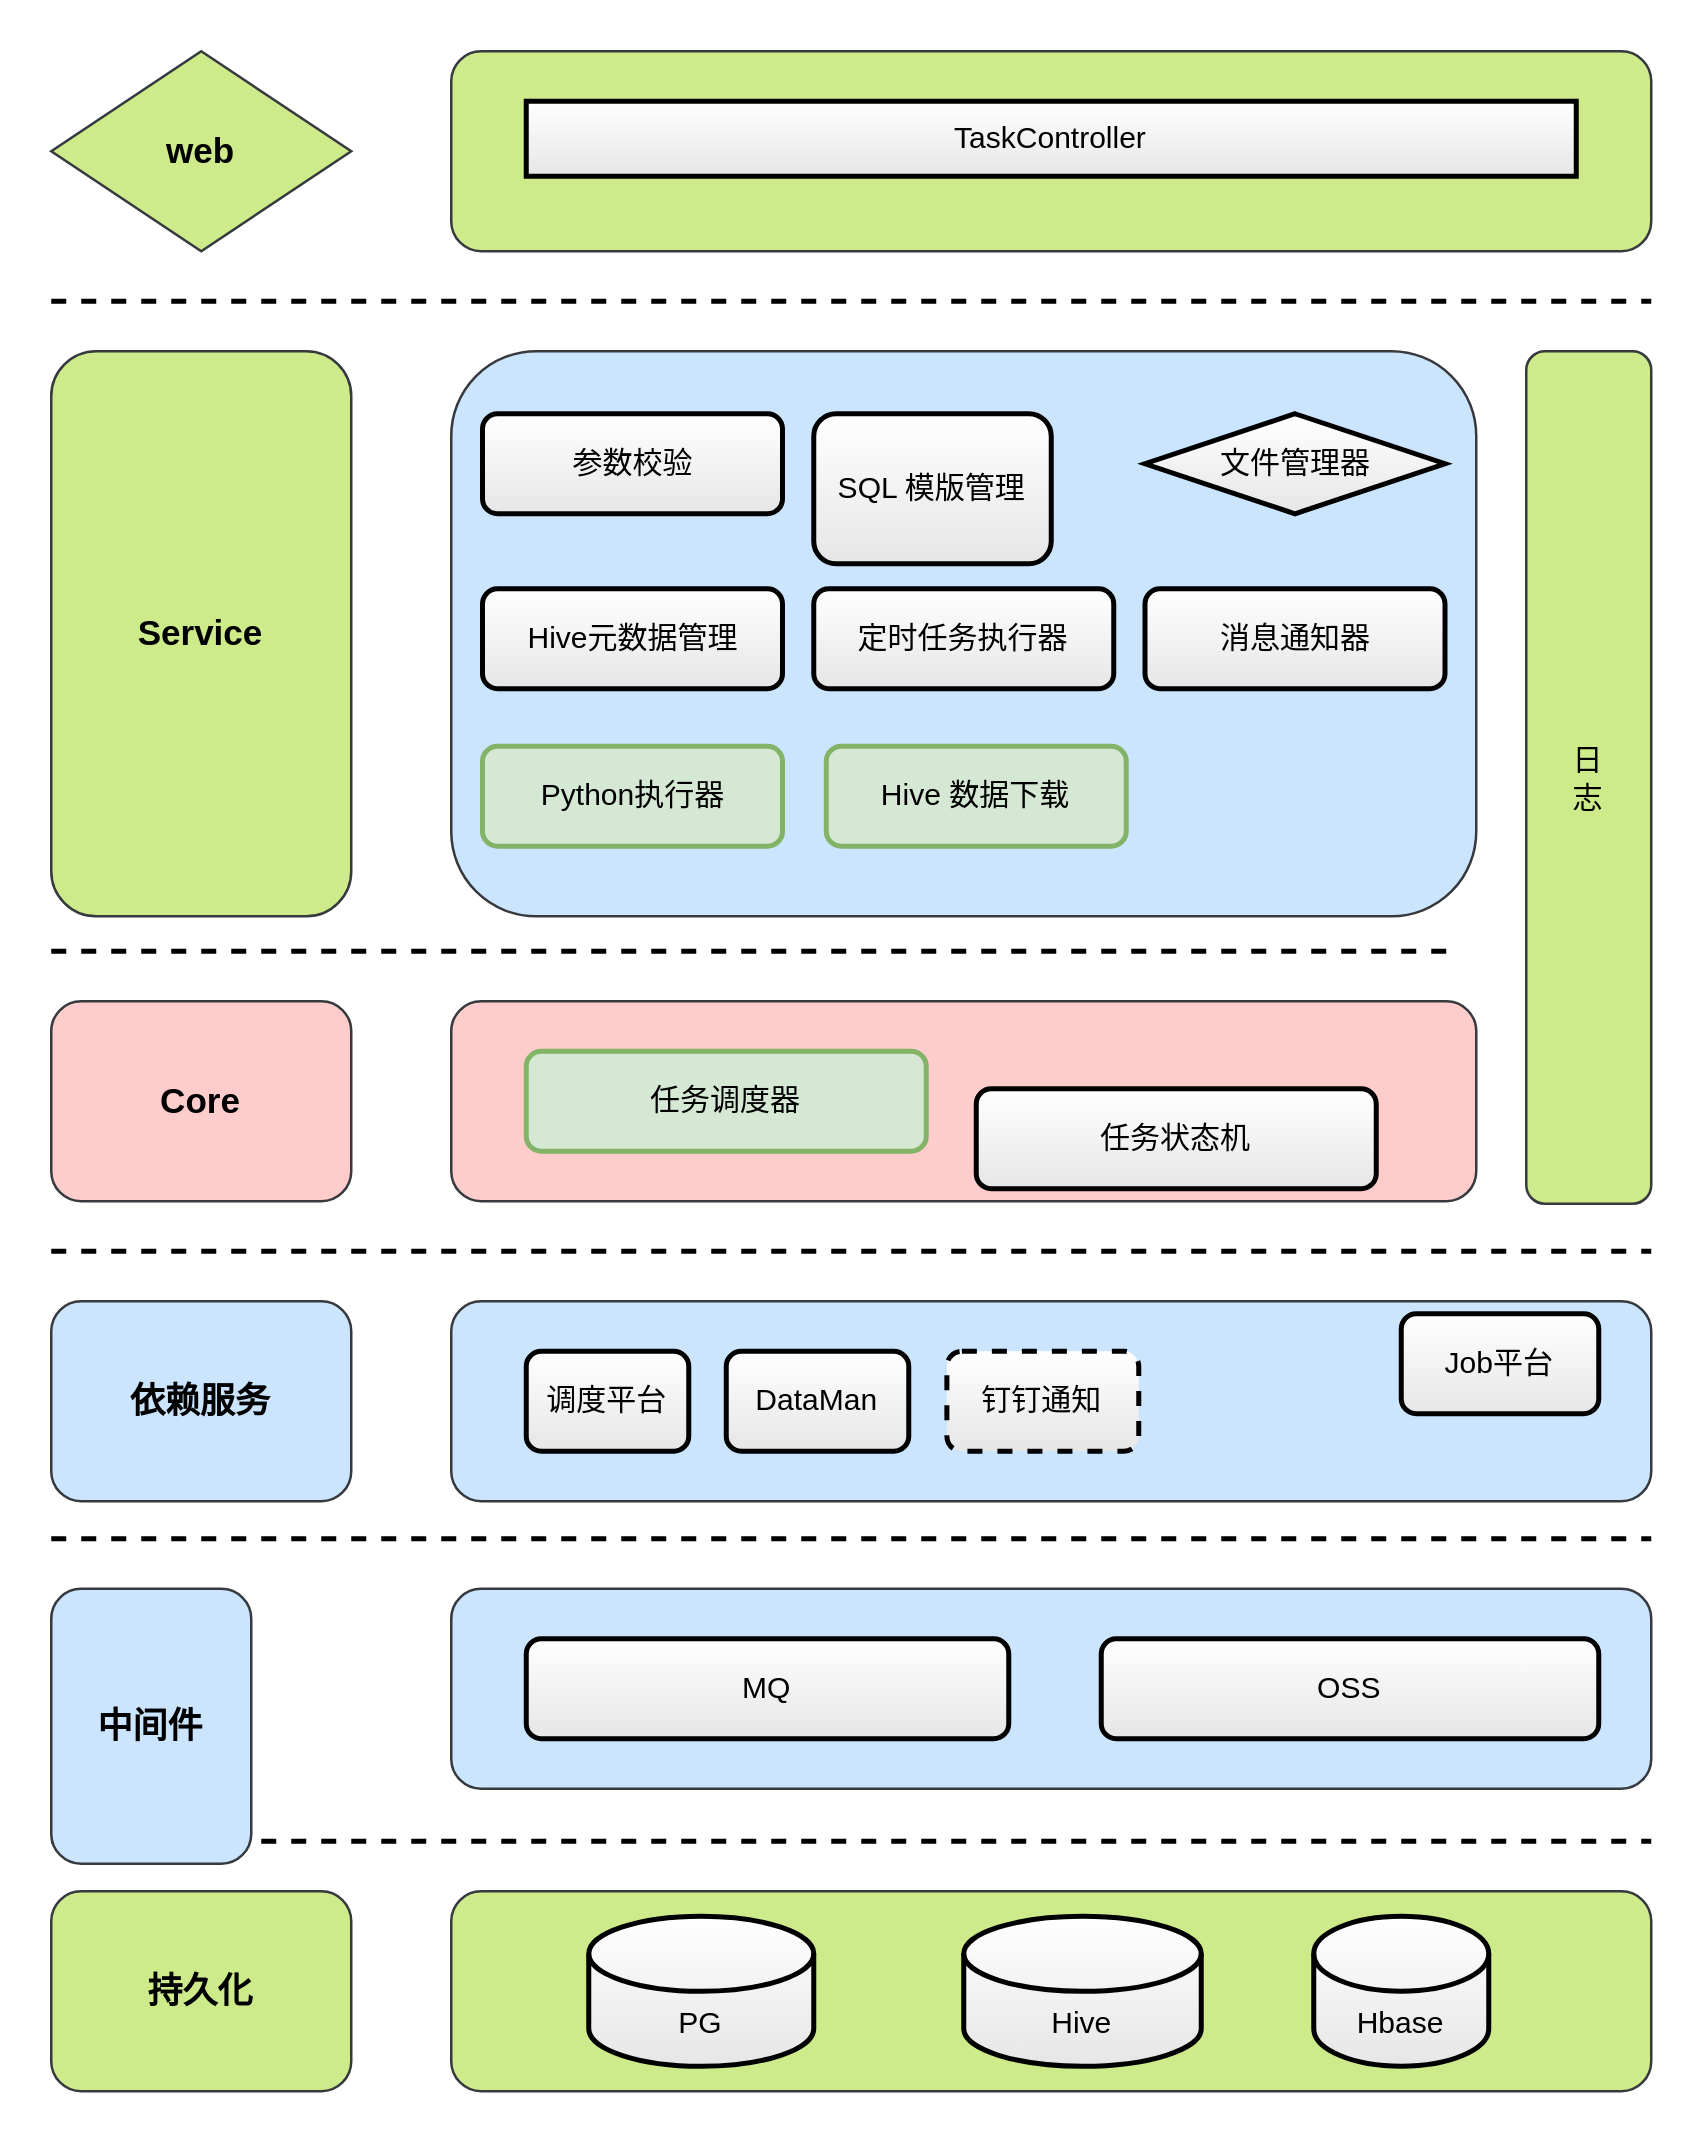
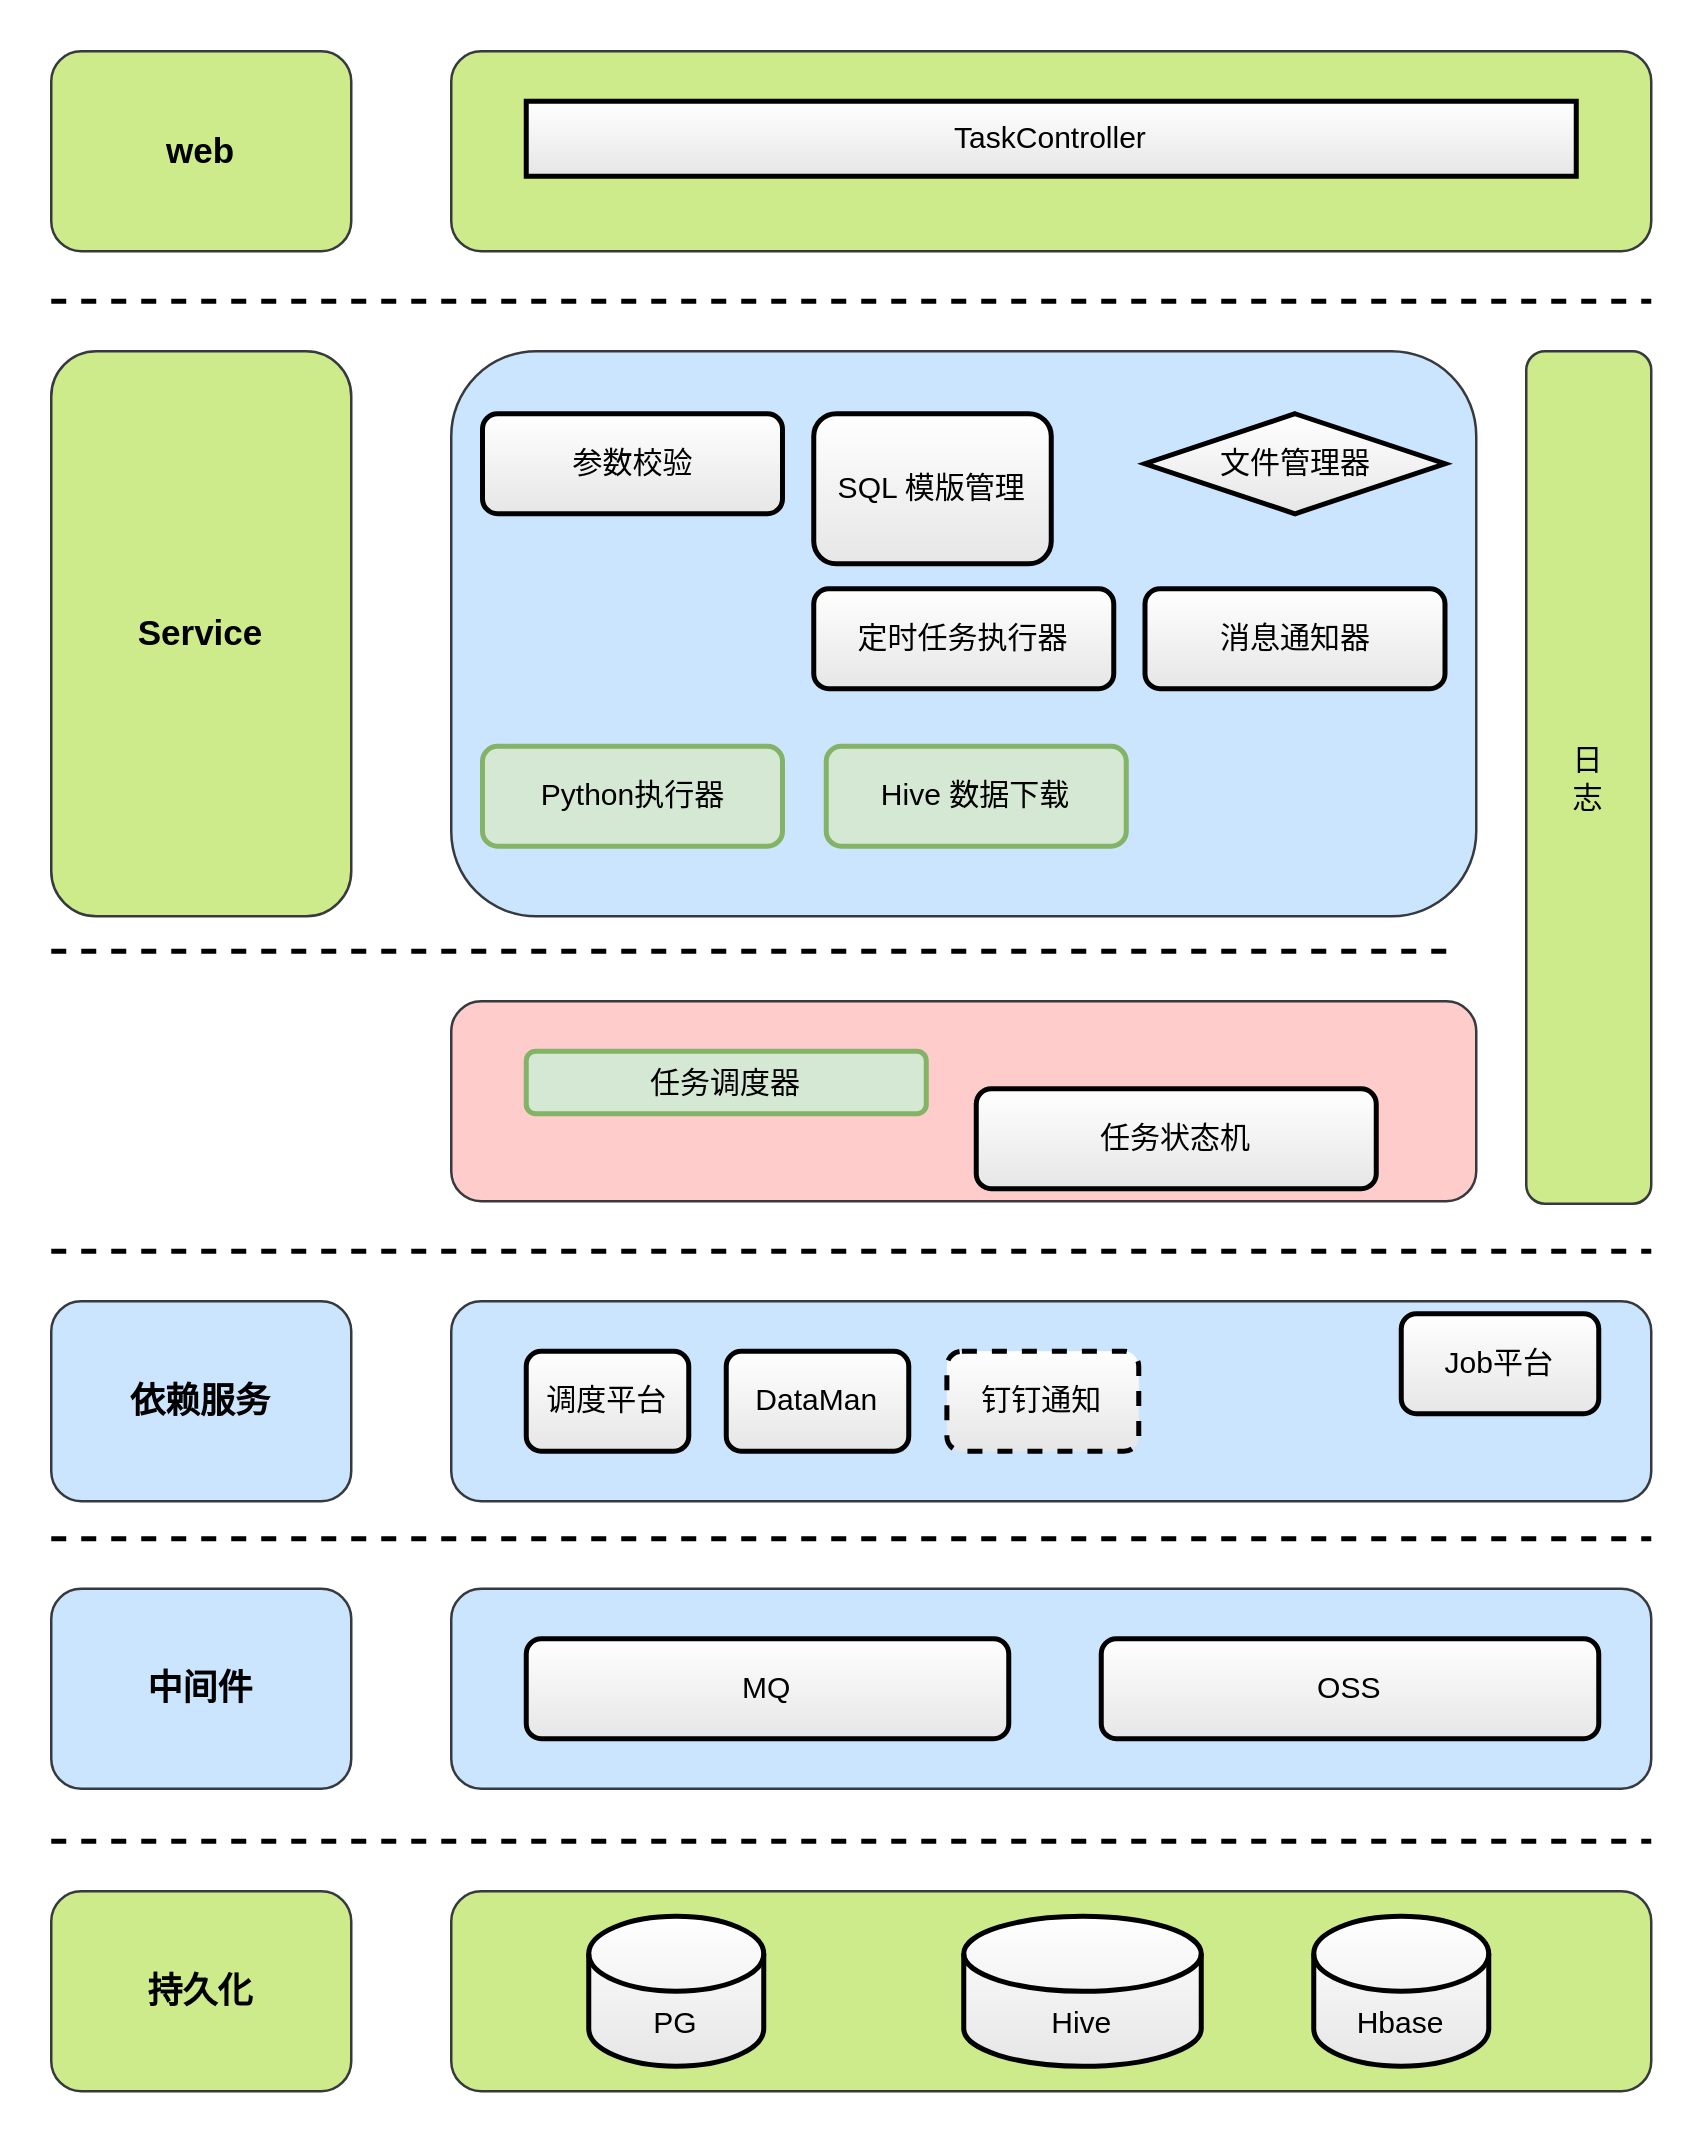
(201, 151) -> (201, 151)
(633, 639) -> none
(201, 1101) -> none
(726, 1101) -> (726, 1083)
(151, 1726) -> (201, 1689)
(701, 1991) -> (676, 1991)
